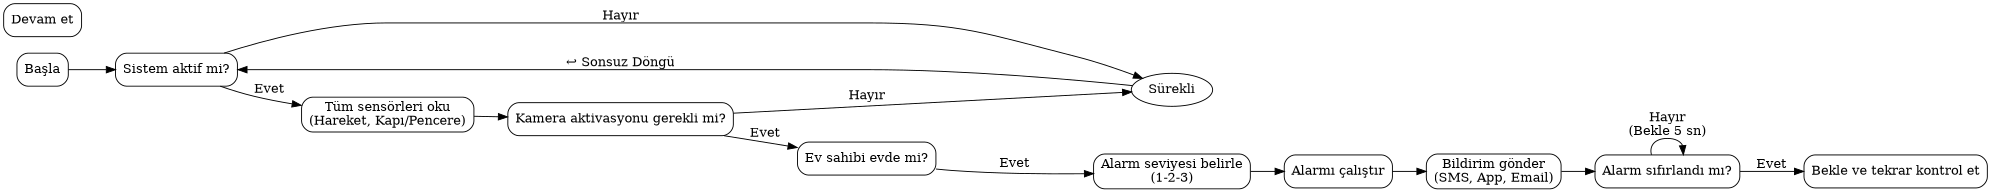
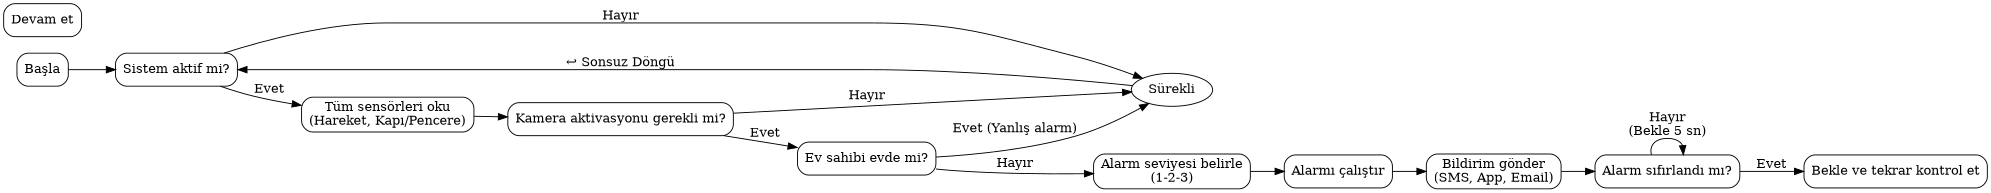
none -> (1041, 144)
(1015, 164) -> (1015, 164)
